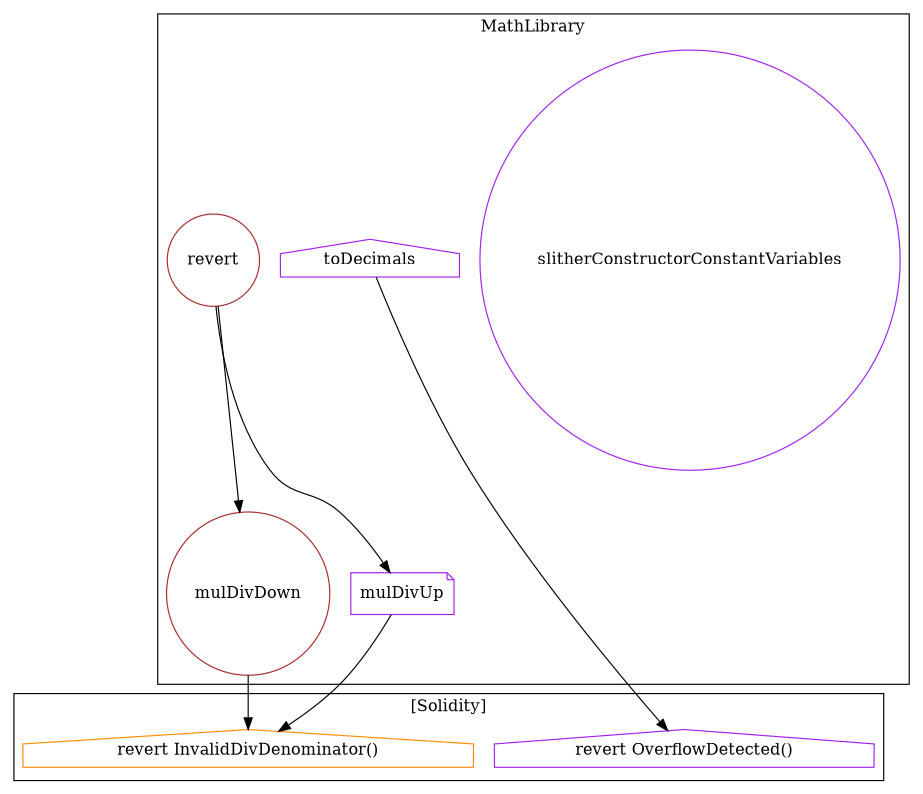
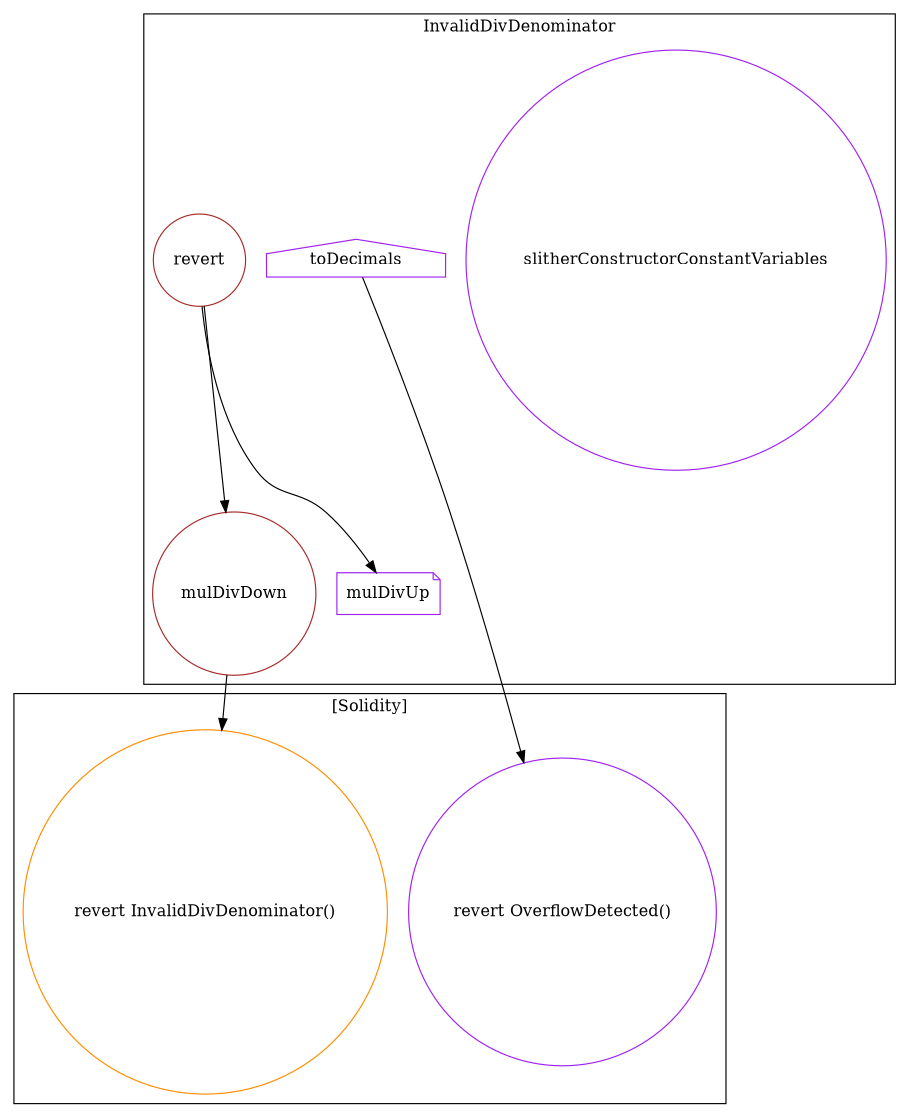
(533, 27) -> (520, 27)
(347, 677) -> none
(248, 750) -> (205, 912)
(684, 750) -> (562, 912)
